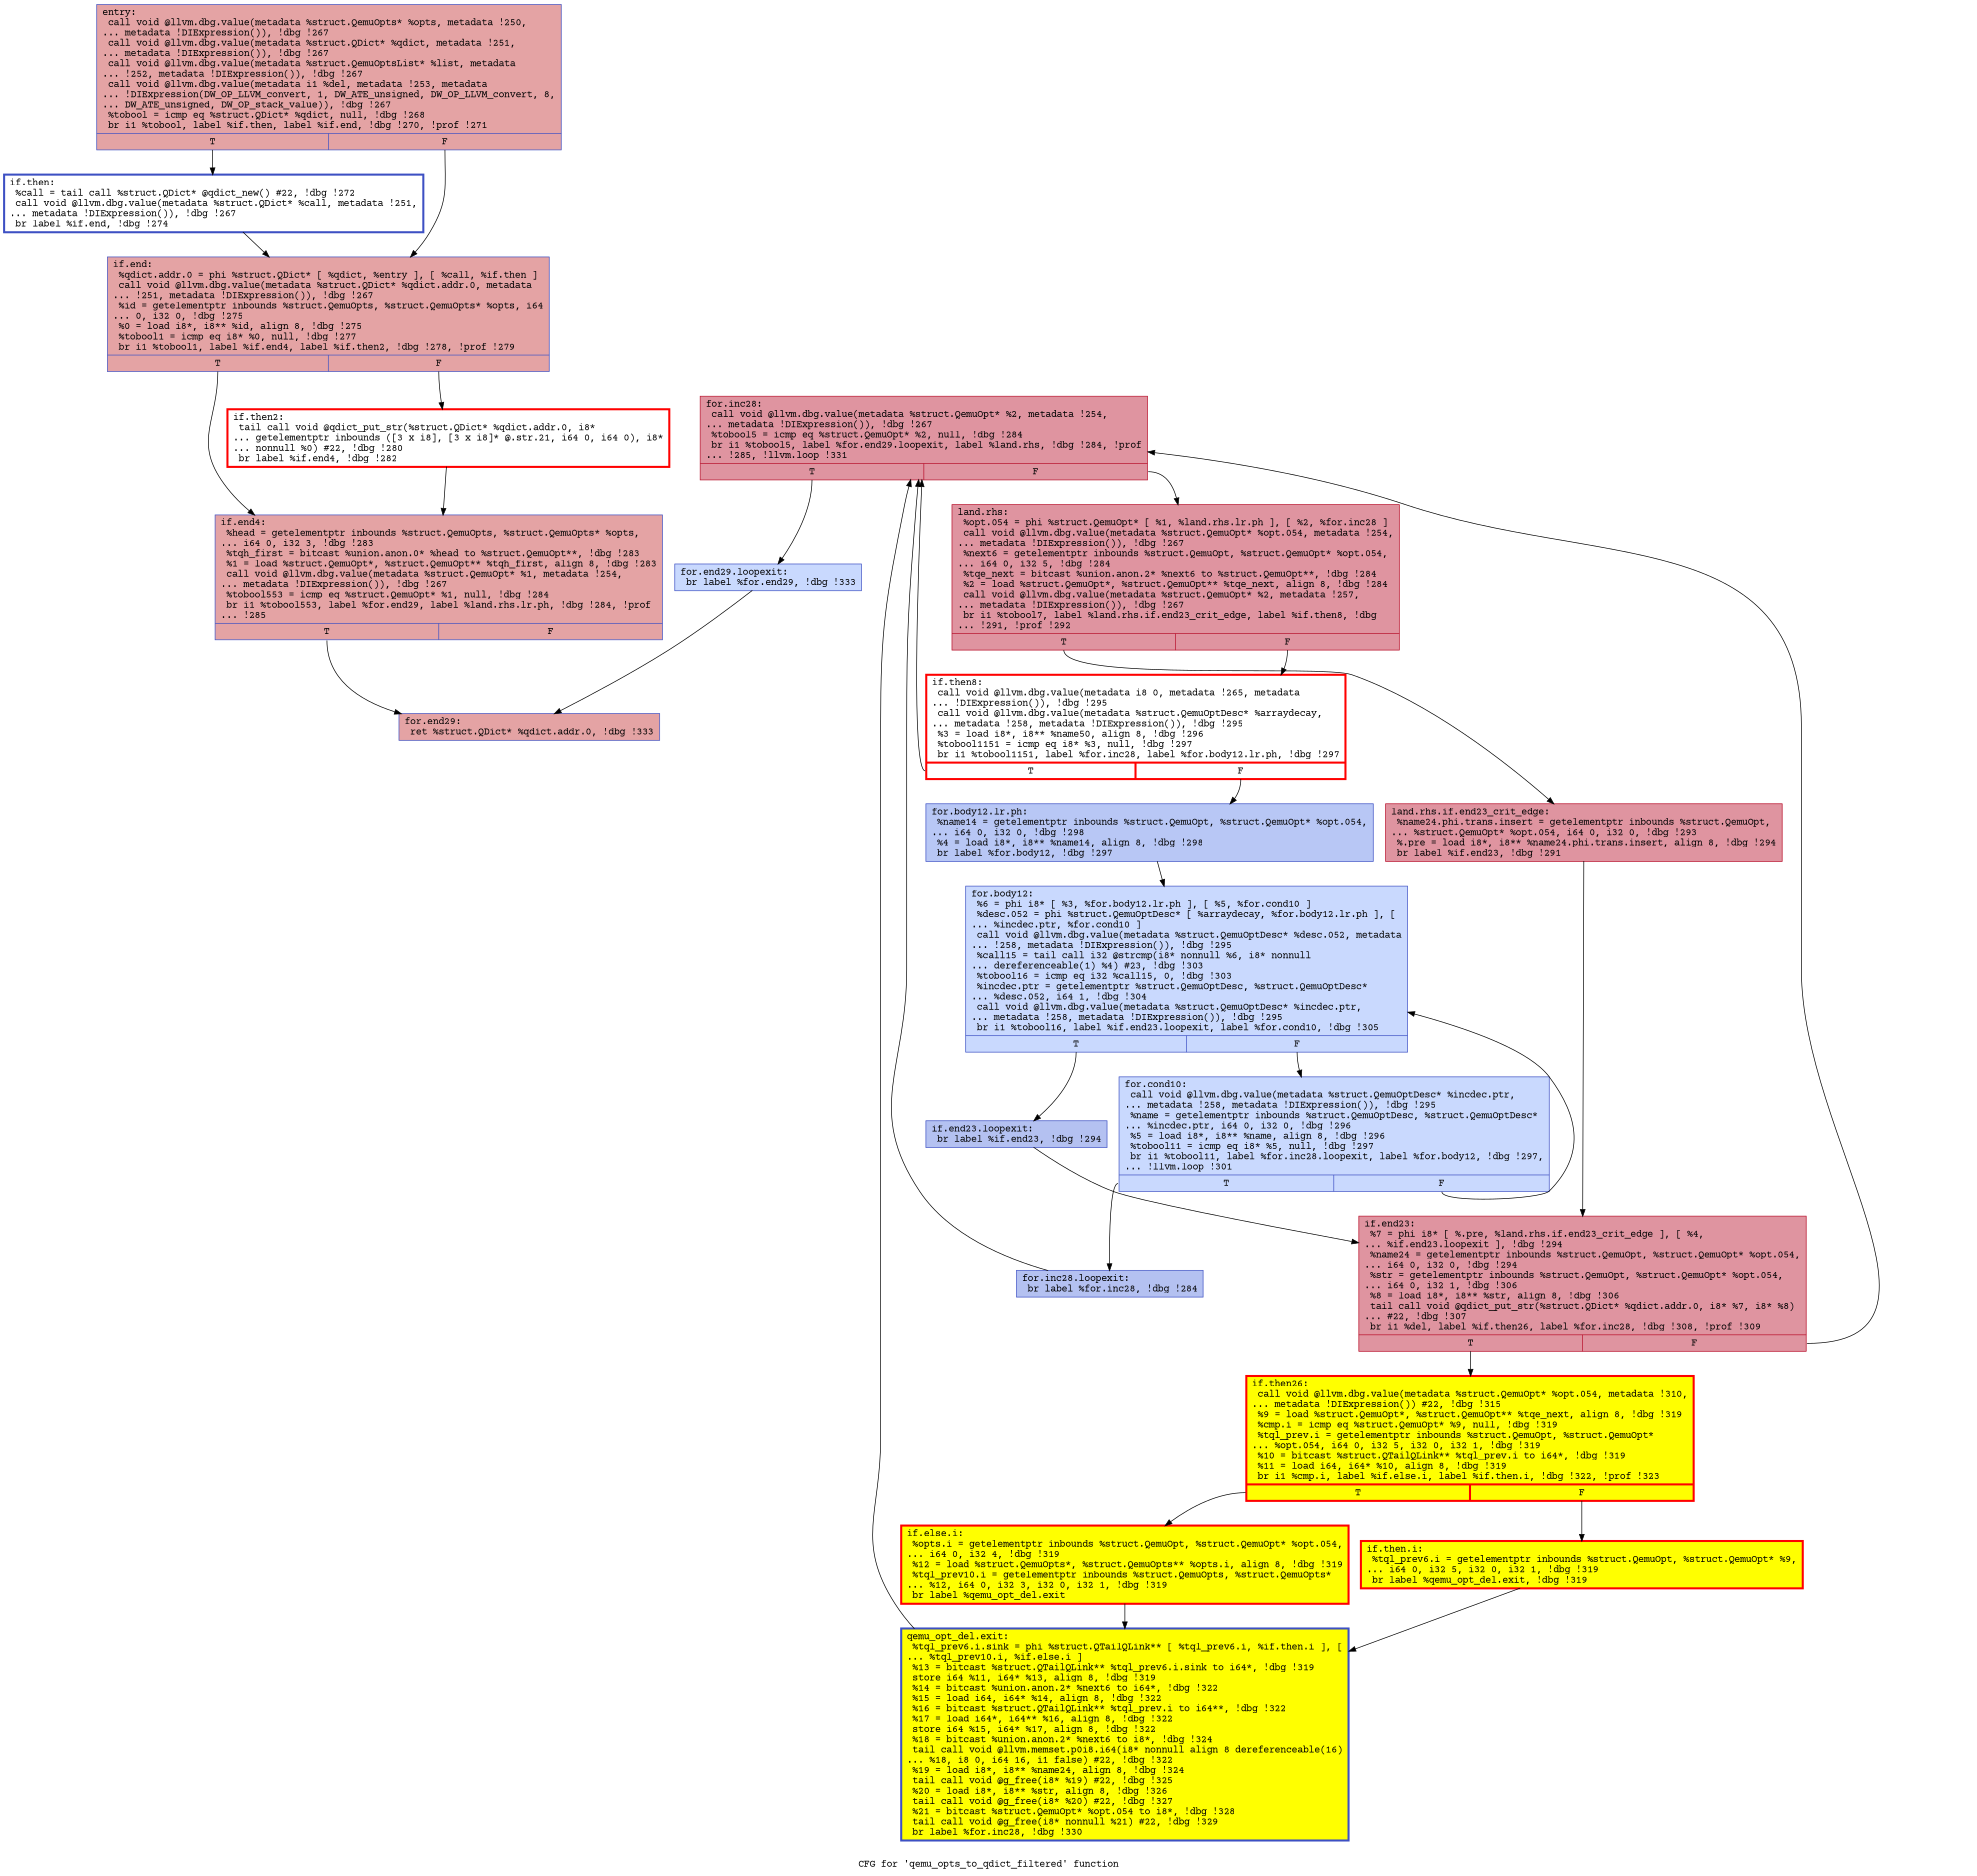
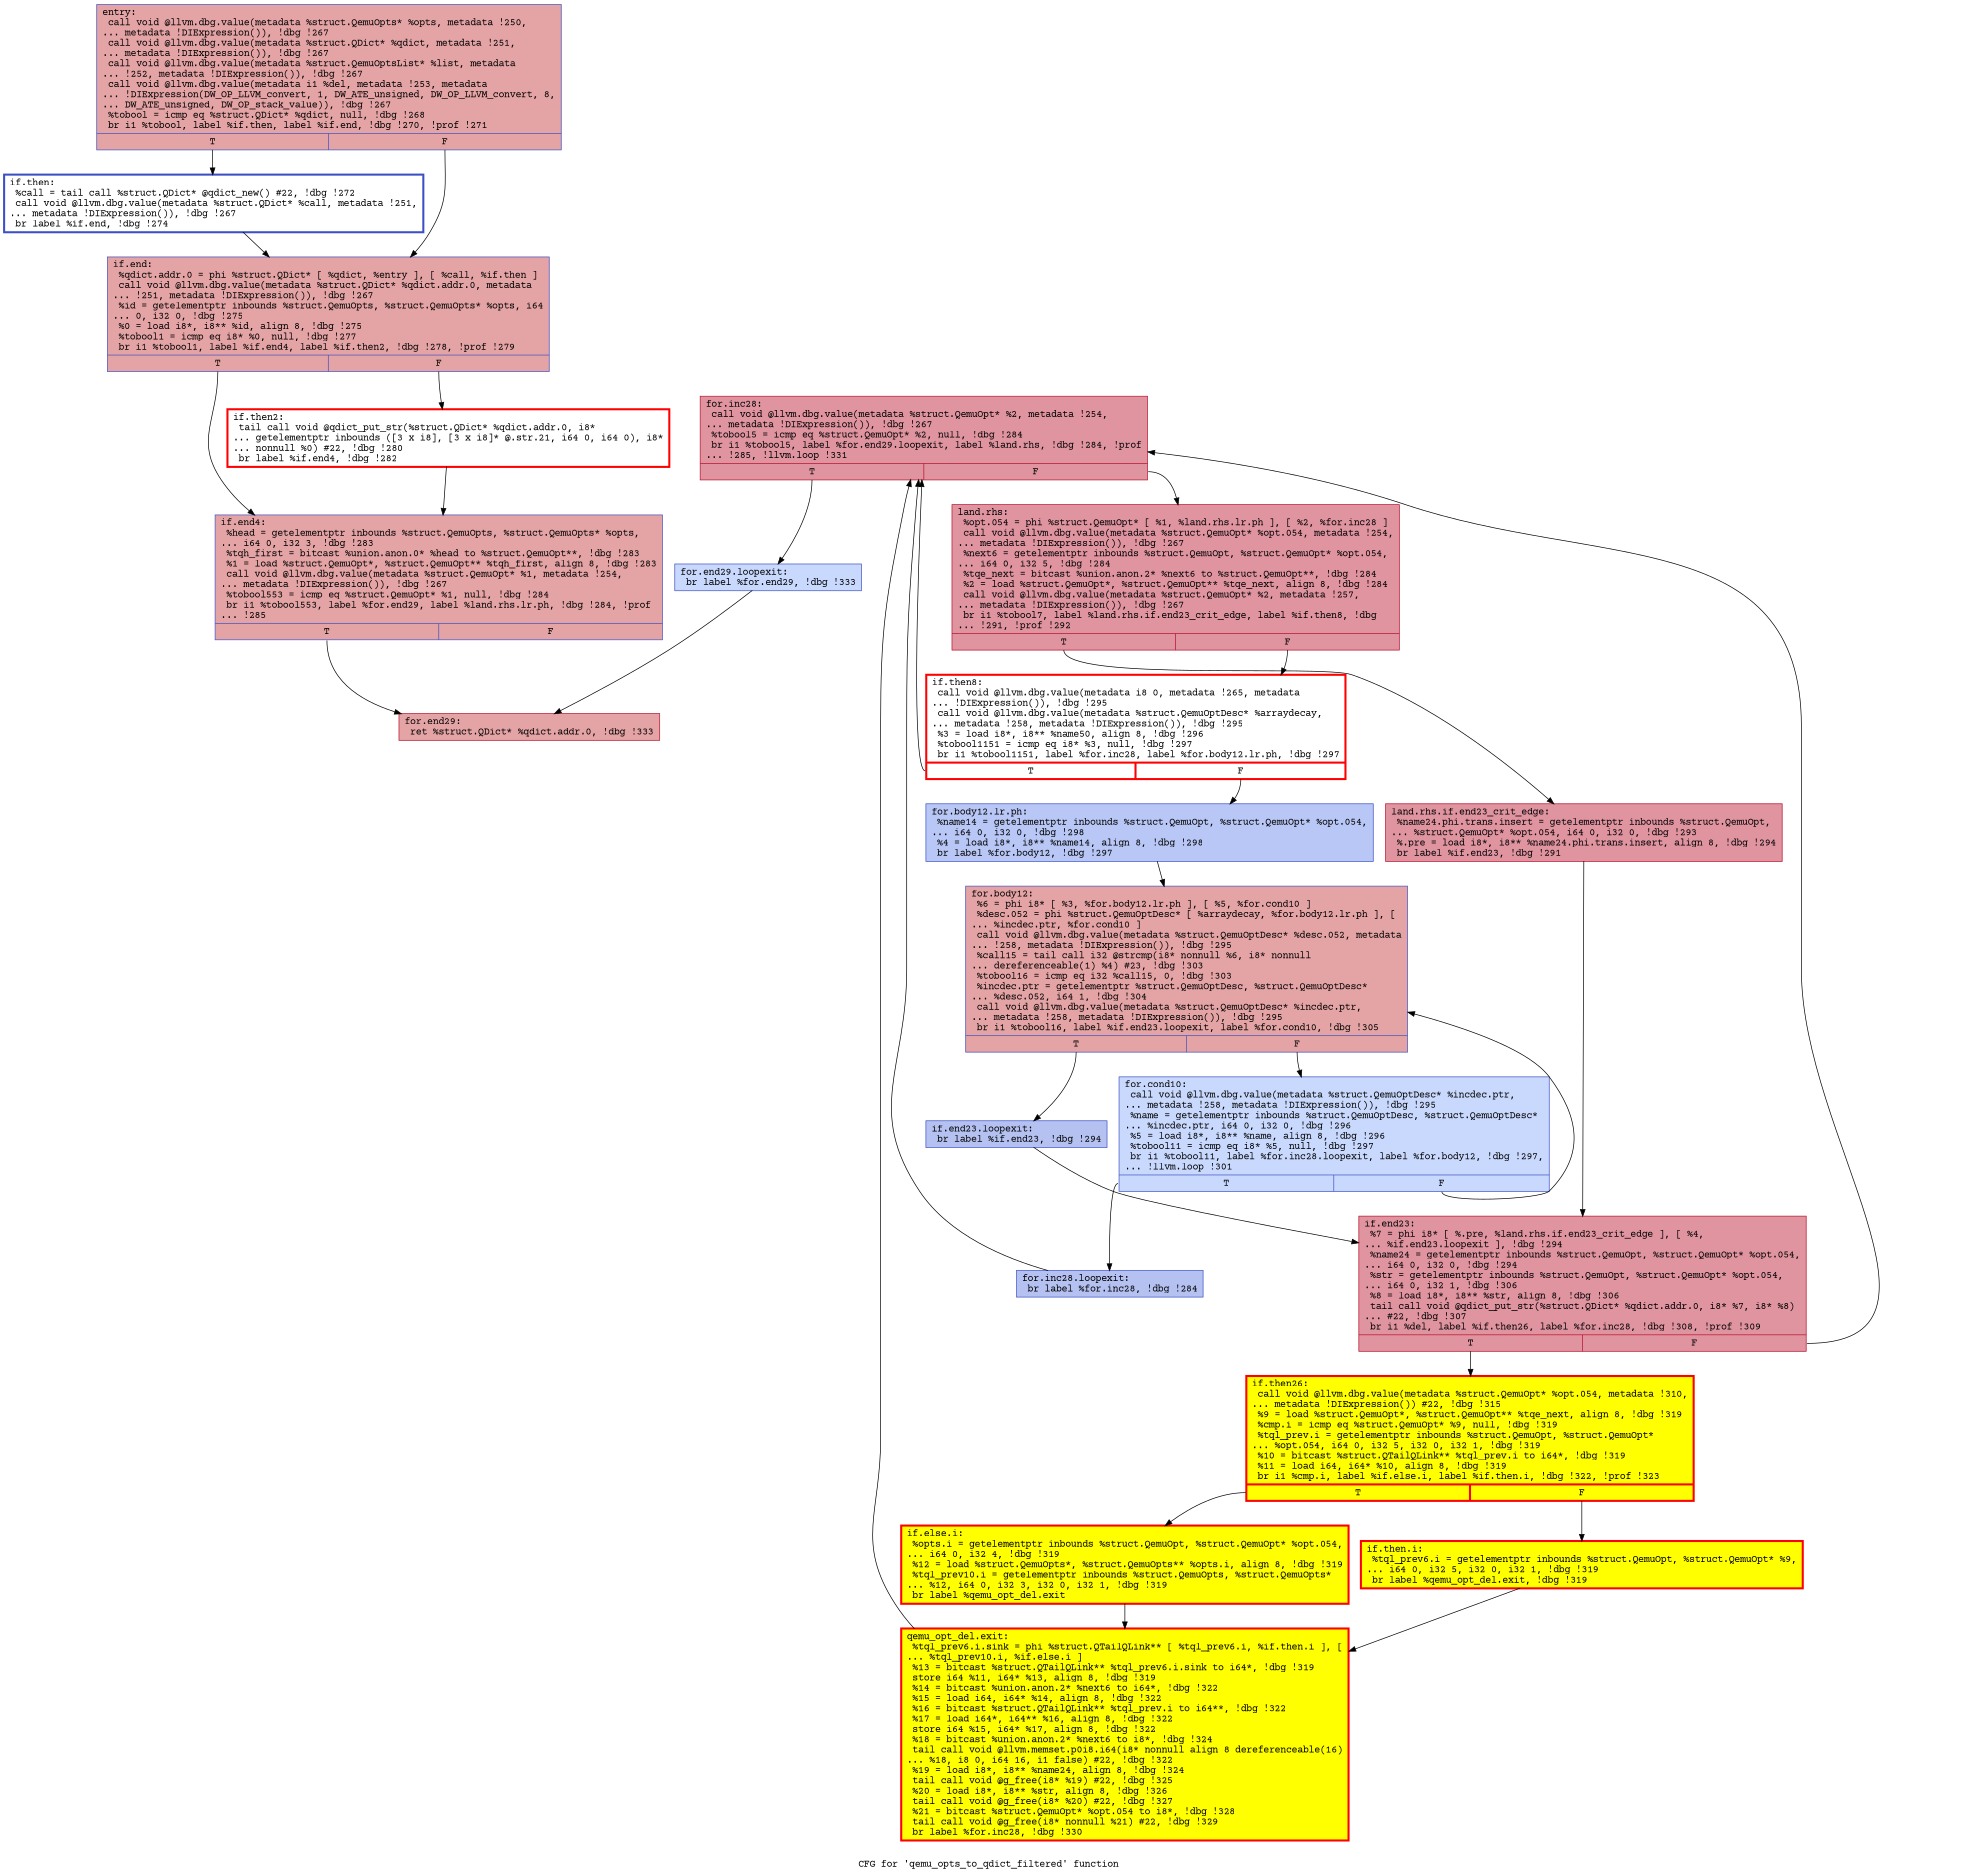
(529, 727) -> (529, 727)
(1187, 969) -> (1187, 969)
(1125, 1734) -> (1125, 1734)
